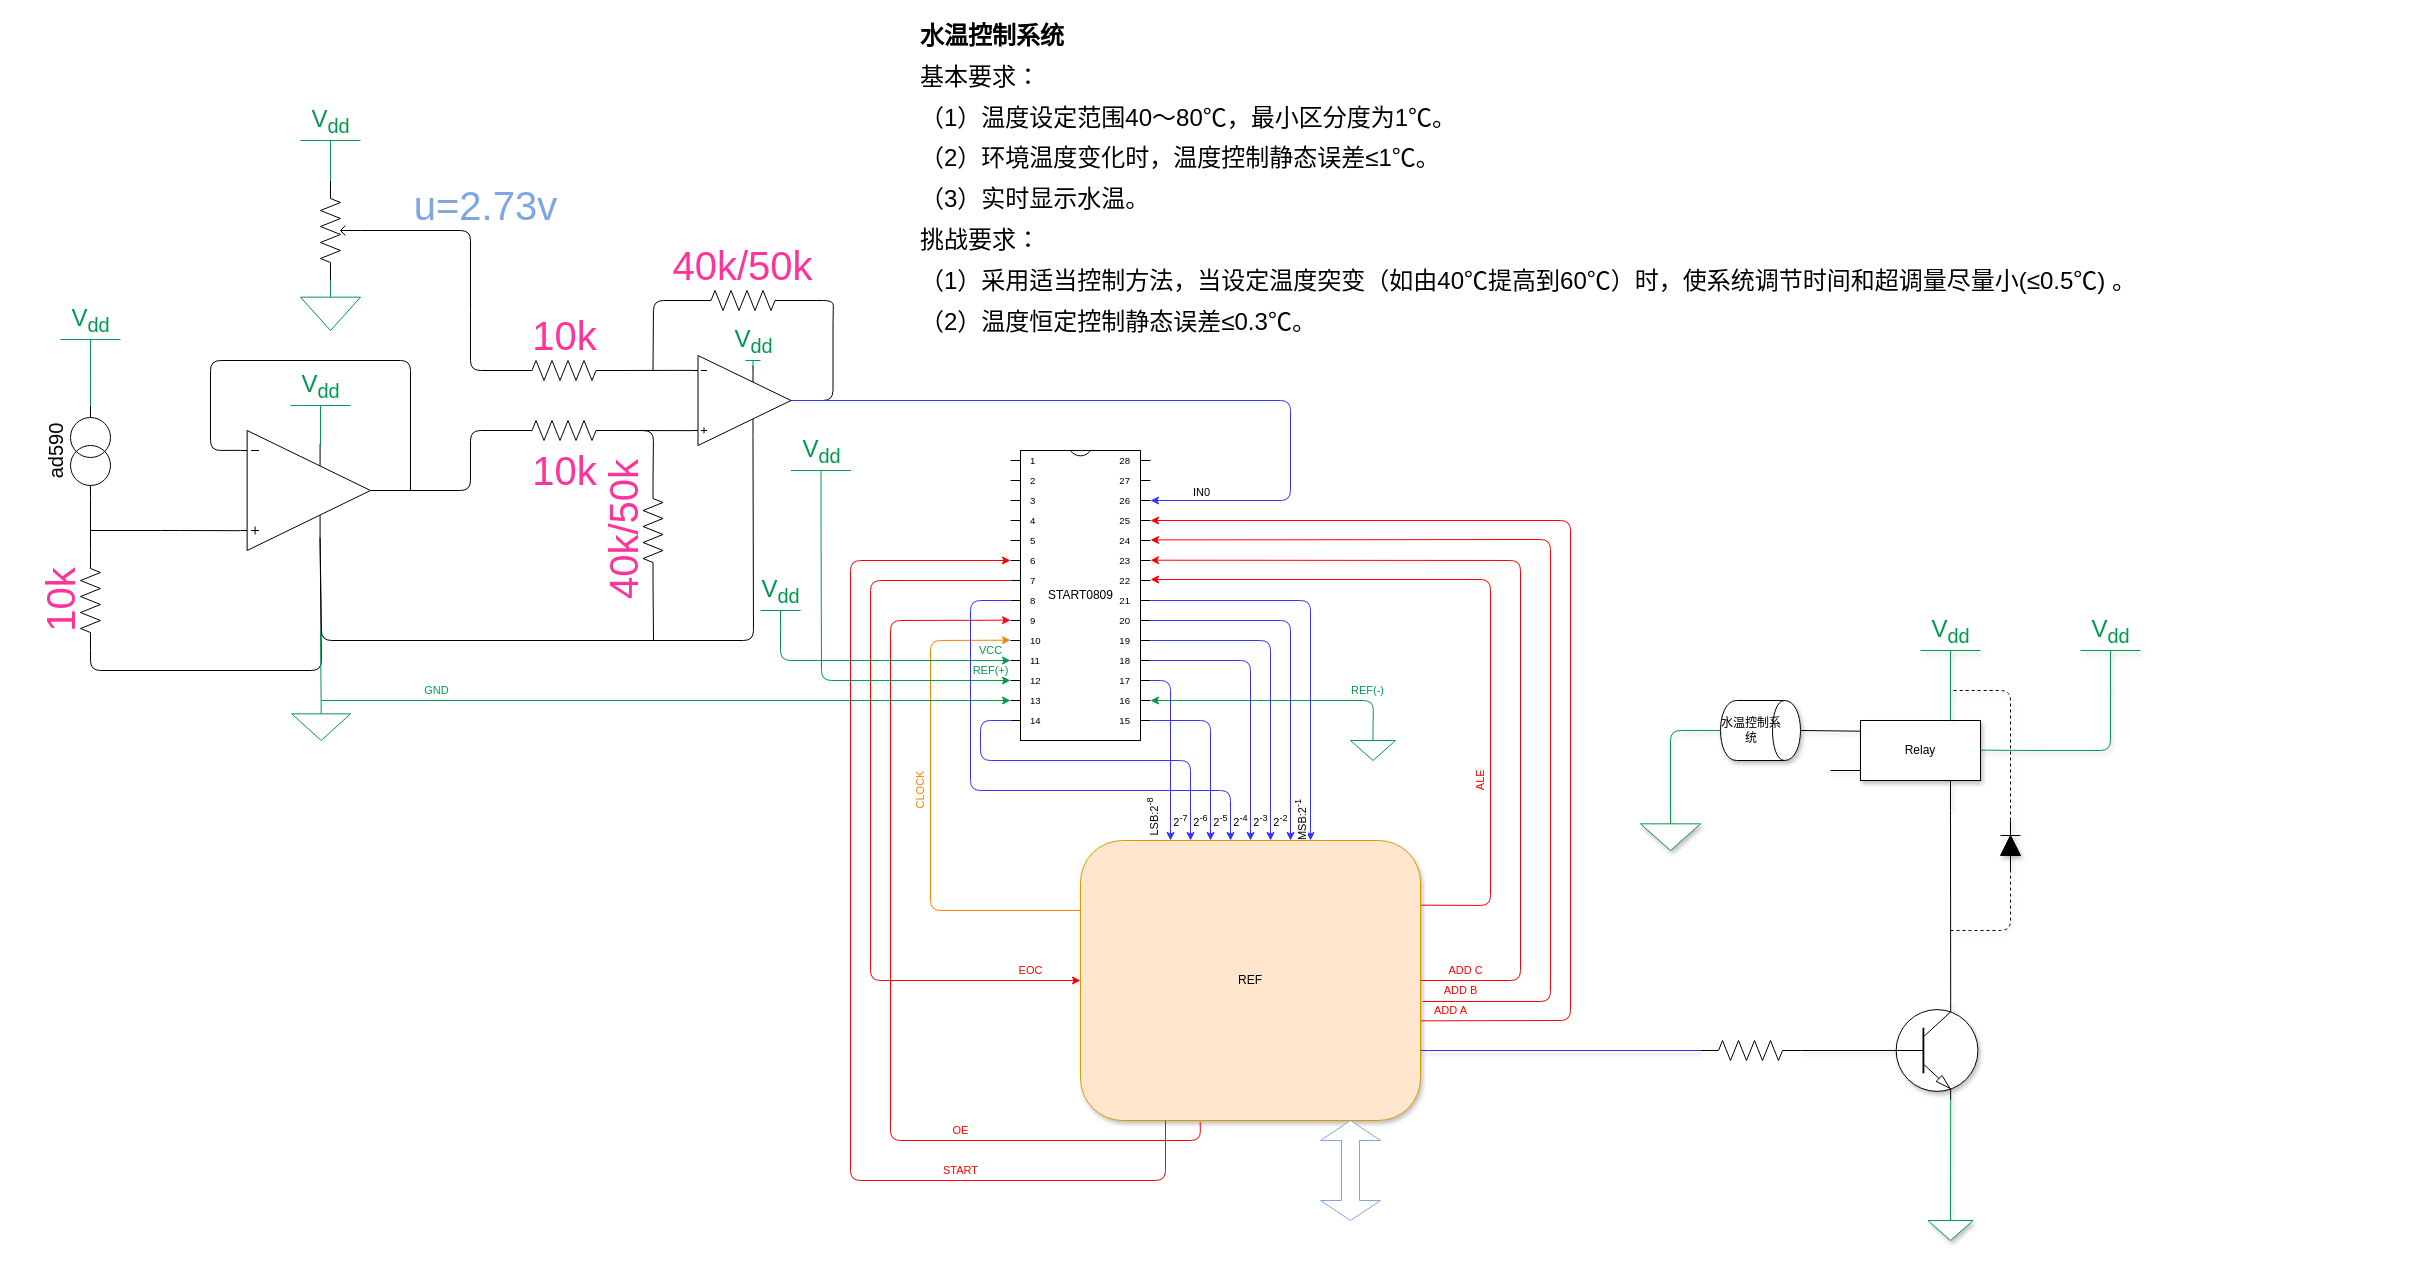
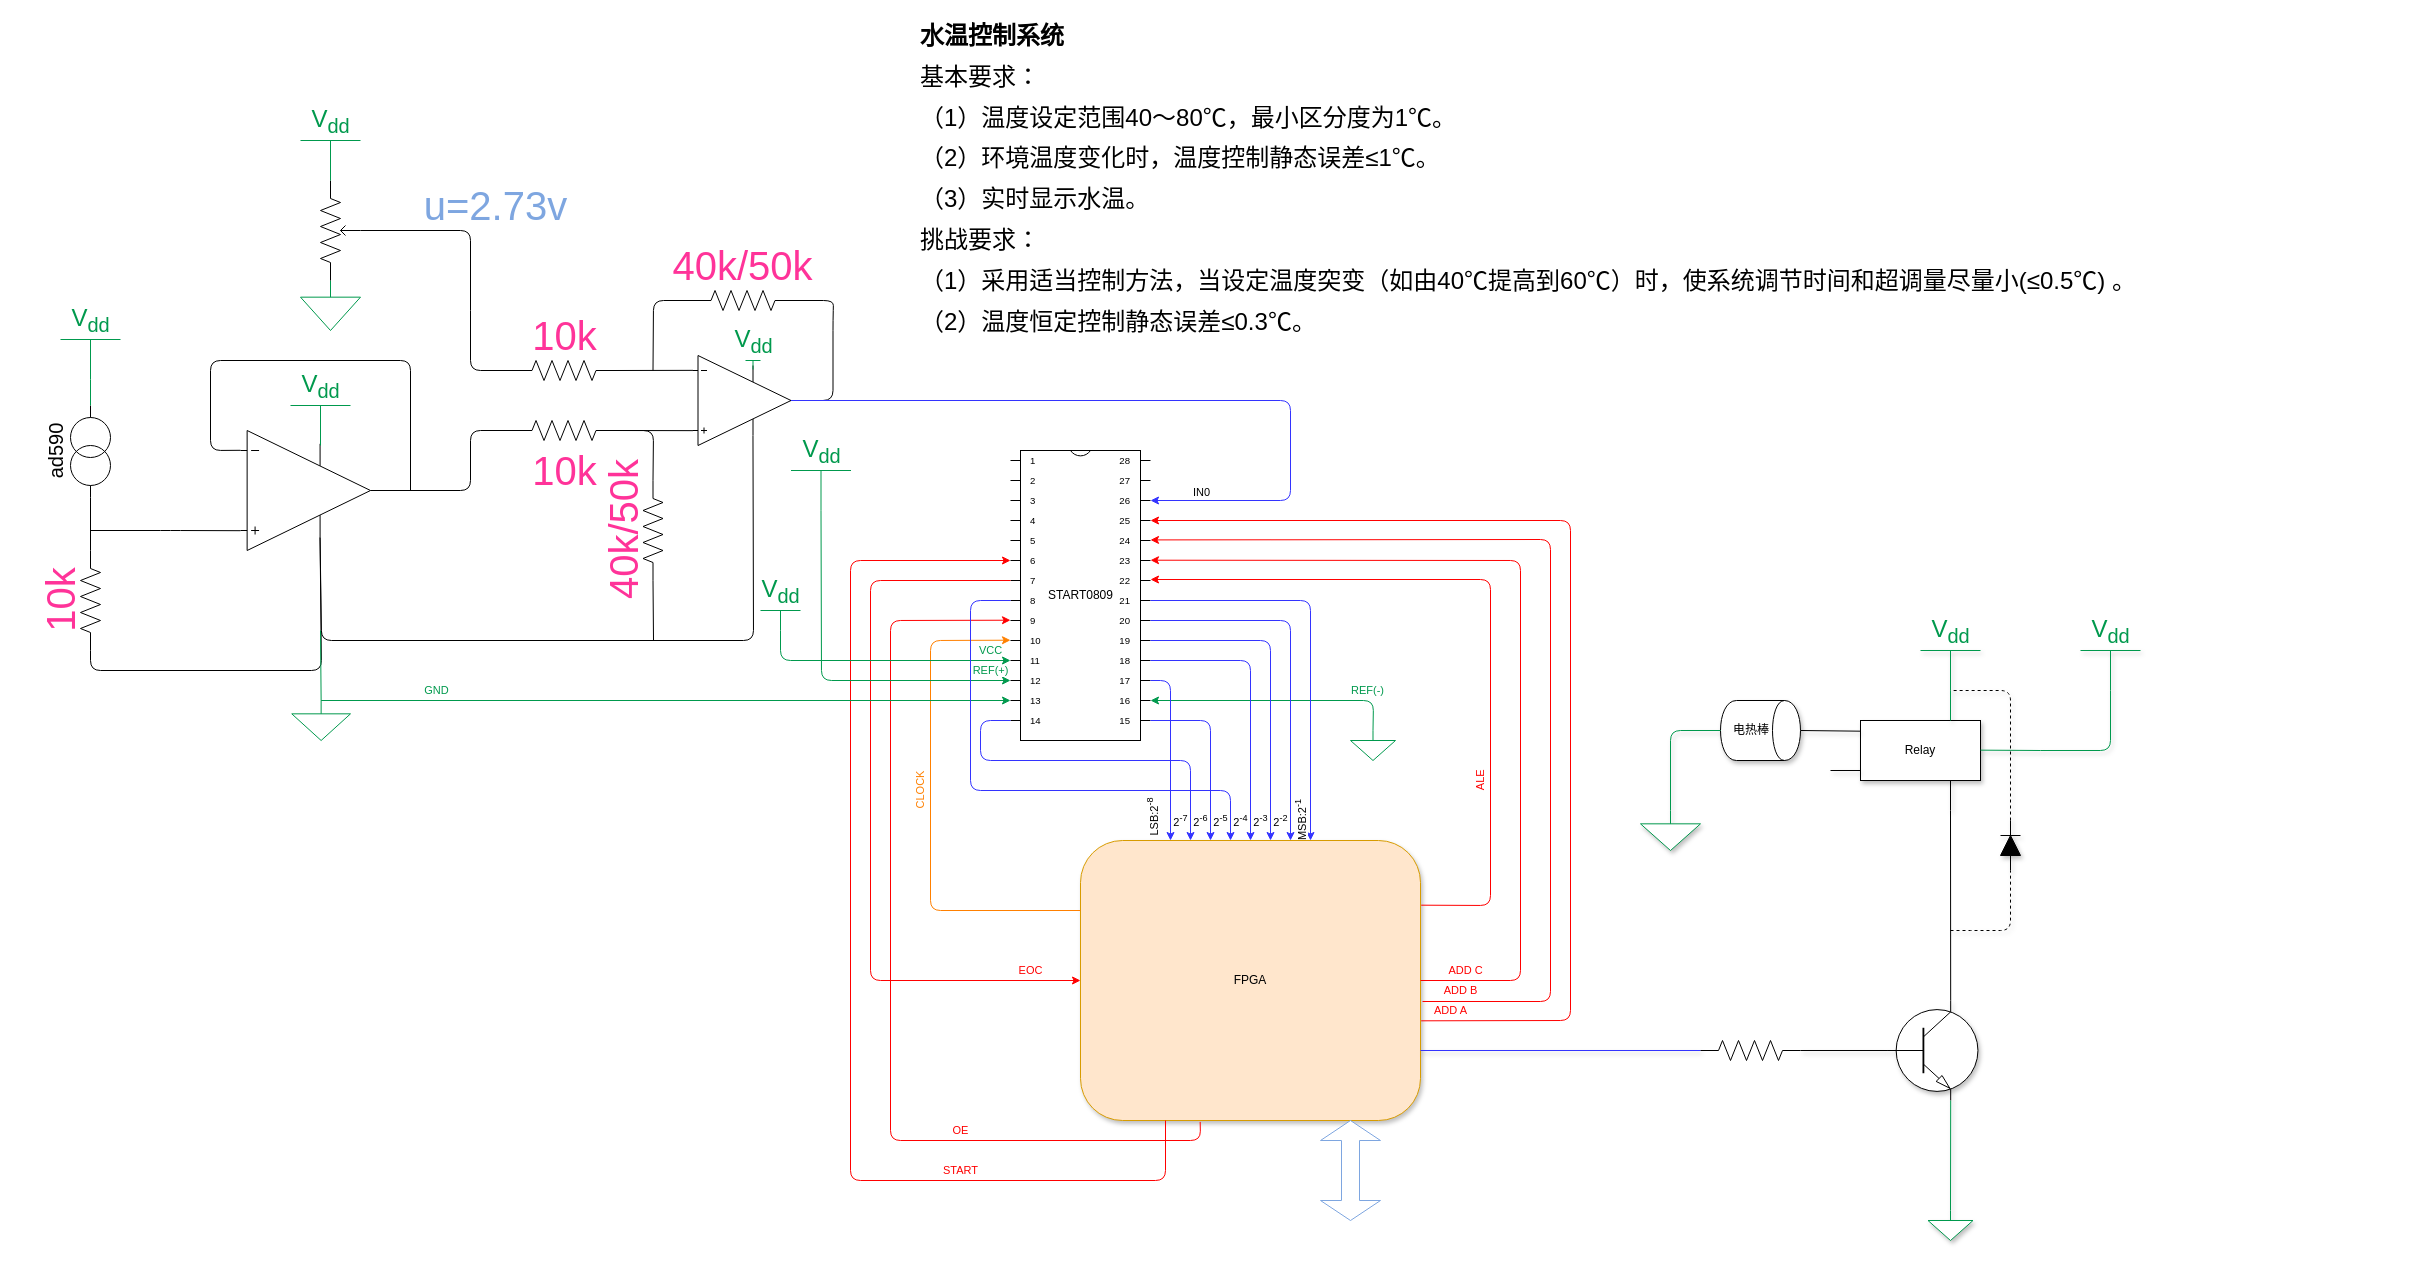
(486, 206) -> (496, 206)
(1752, 731) -> (1752, 731)
(1251, 981) -> (1251, 981)
